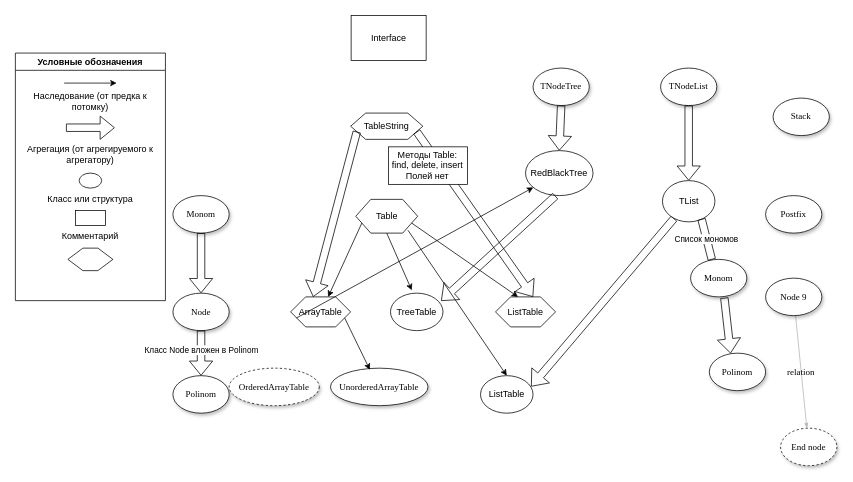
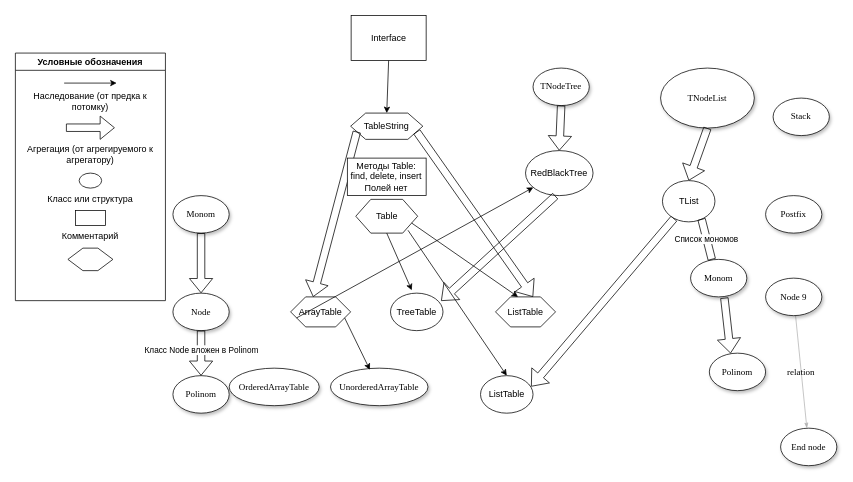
none -> (388, 84)
(689, 87) -> (707, 98)
(428, 165) -> (387, 177)
(346, 258) -> none
(274, 387) -> (274, 387)
(809, 447) -> (809, 447)
